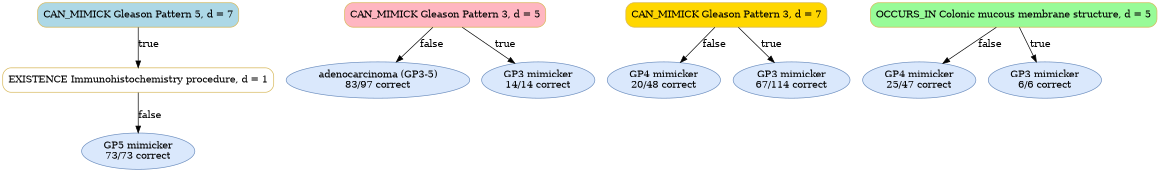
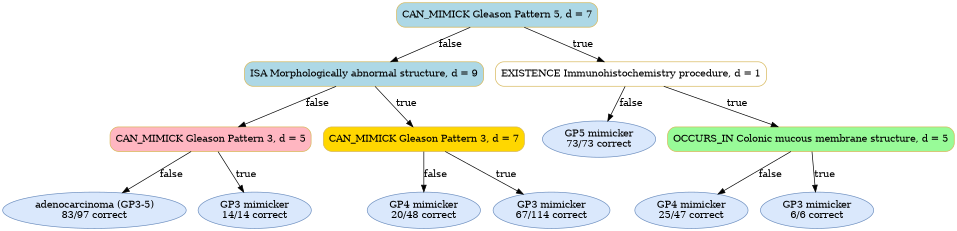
none -> (364, 74)
none -> (718, 105)
